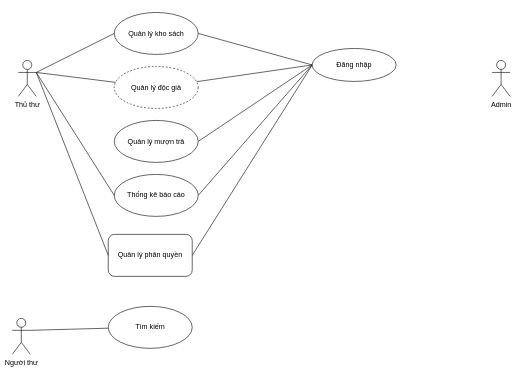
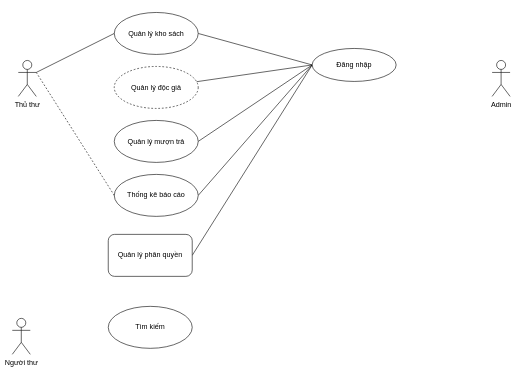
(77, 77) -> none
(77, 136) -> (77, 136)
(74, 168) -> none
(70, 329) -> none
